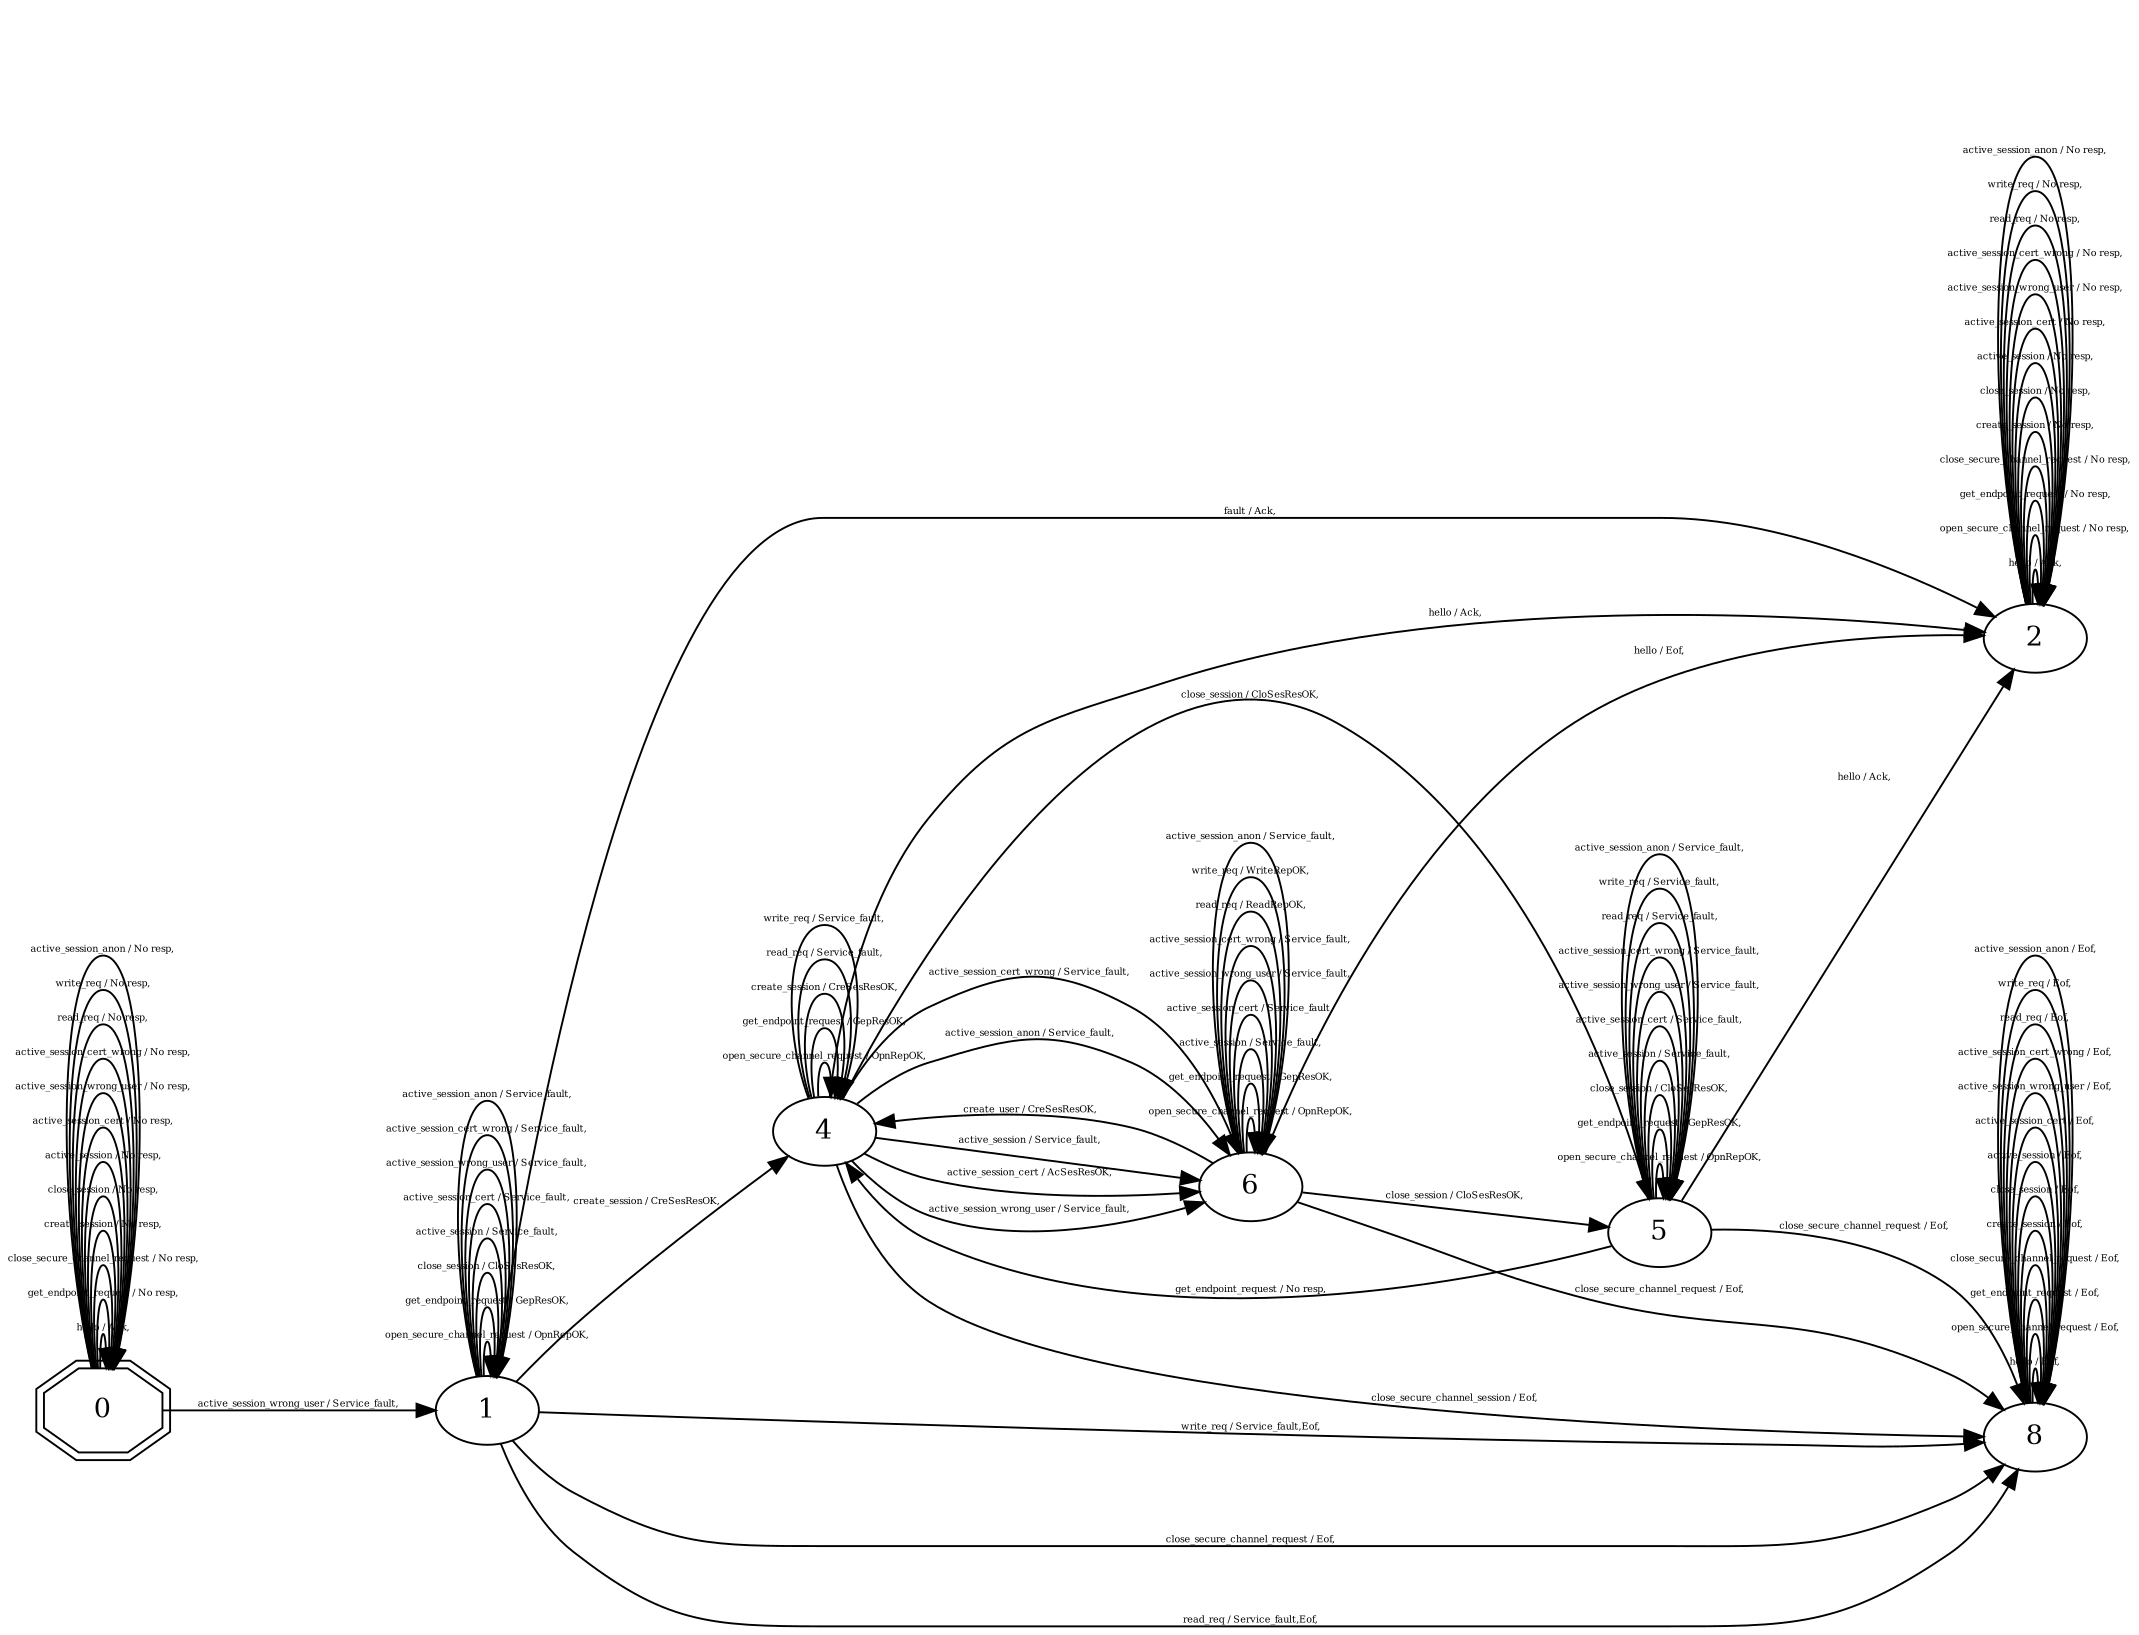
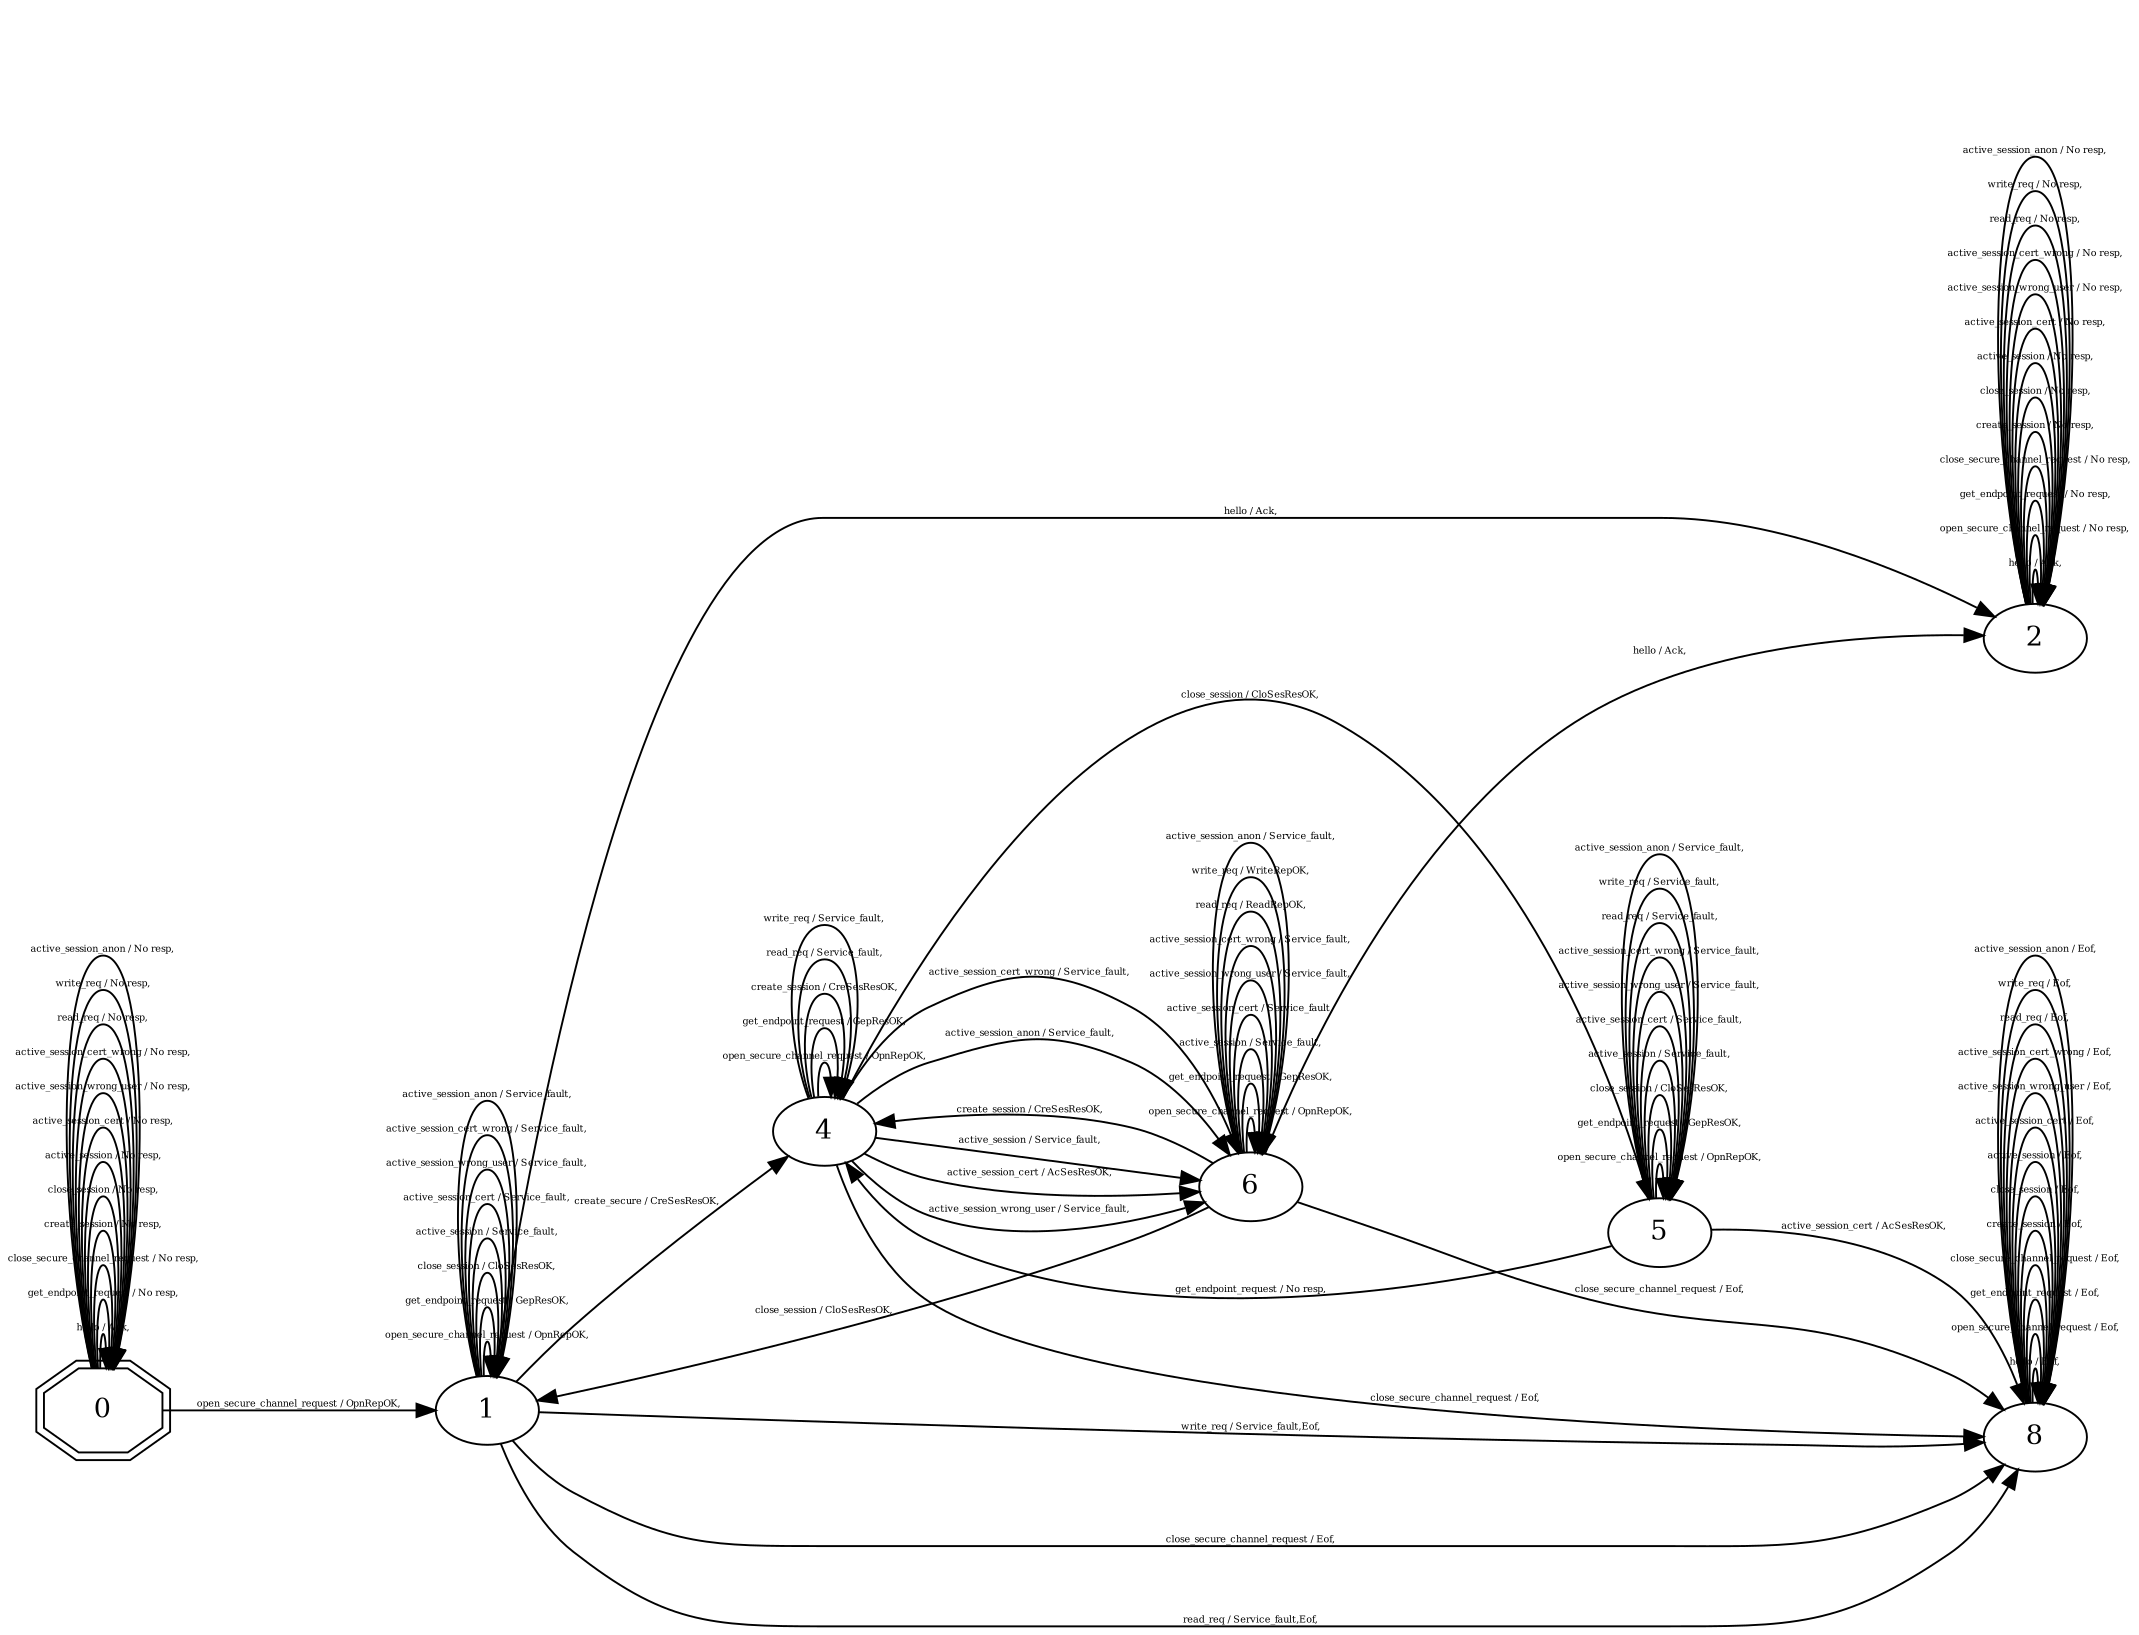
(1251, 512) -> (1251, 512)
(1660, 652) -> (1660, 652)
(1275, 653) -> none
(1843, 943) -> none
(1030, 1110) -> (1030, 1110)
(647, 1202) -> (647, 1202)
(1446, 1209) -> (887, 1316)
(1864, 1227) -> (1864, 1227)
(1455, 1399) -> (1455, 1399)
(299, 1405) -> (299, 1405)
